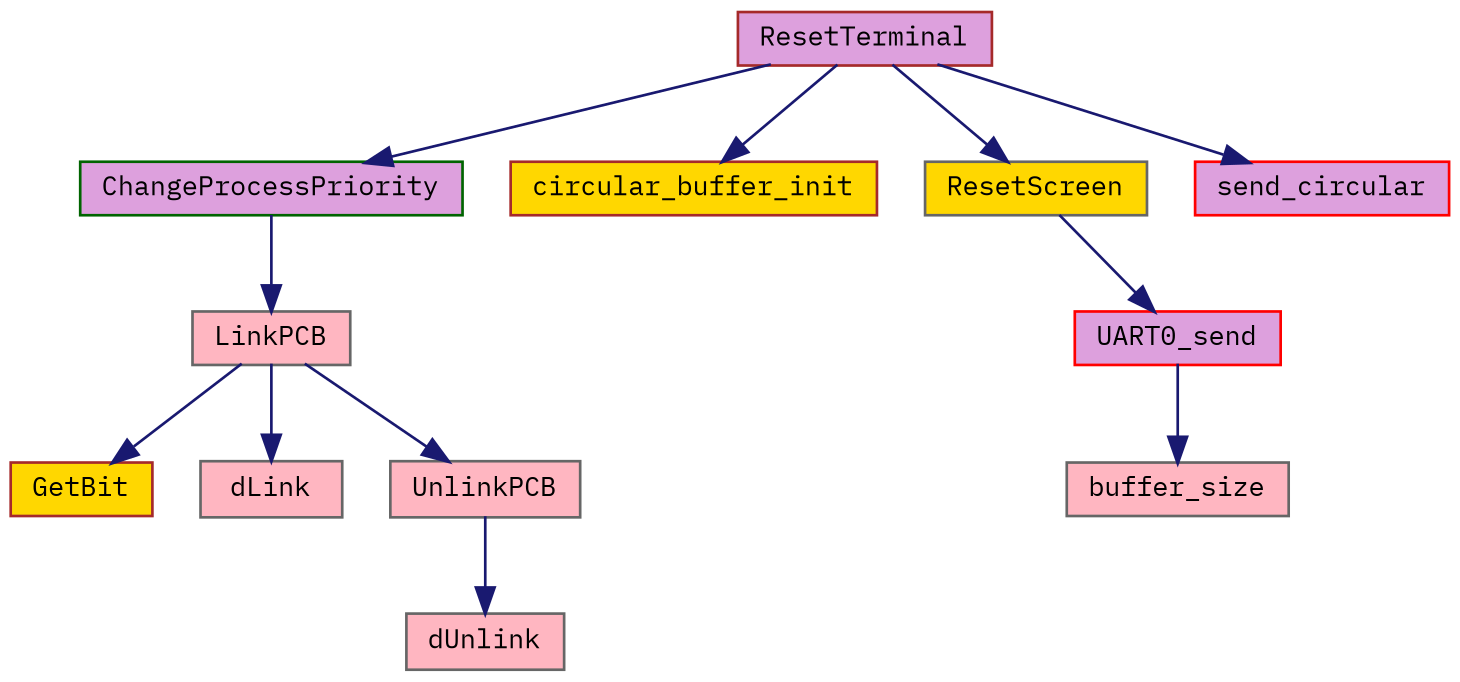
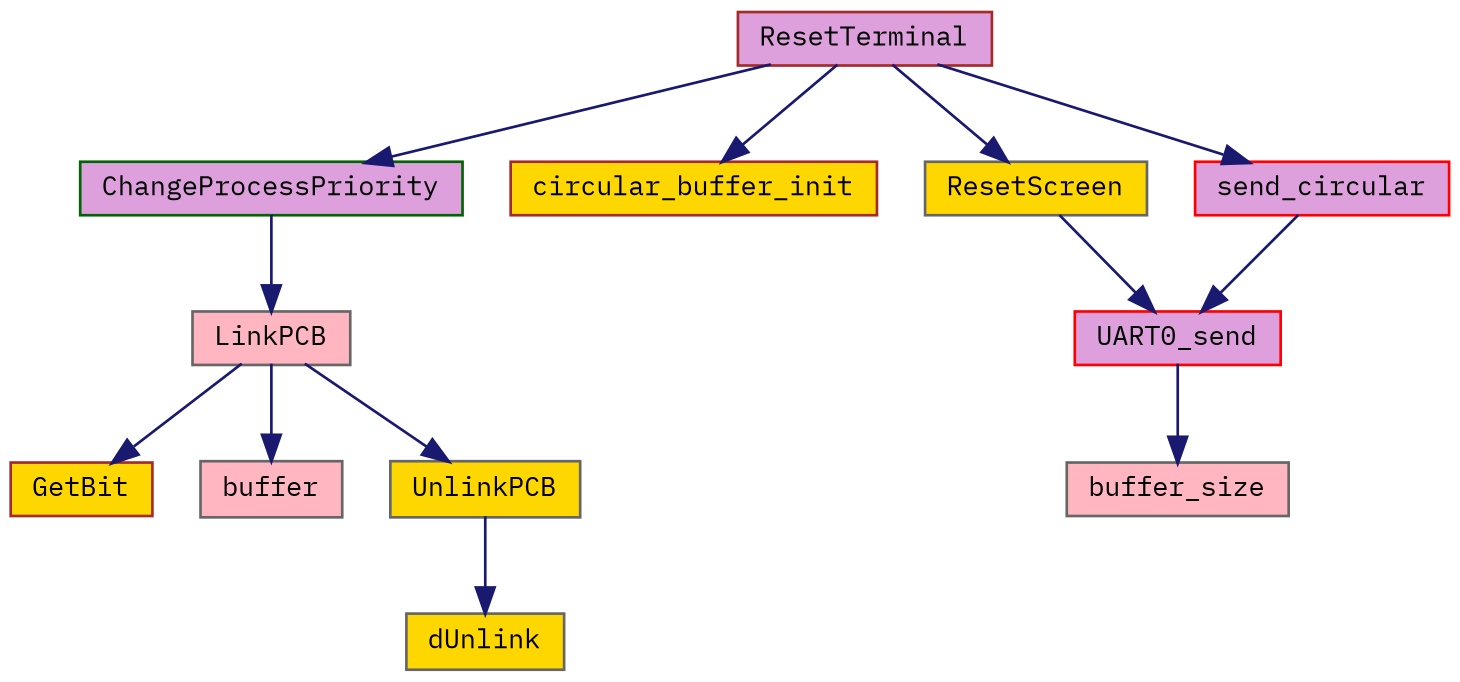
none -> (1259, 254)
(271, 489) -> (271, 489)
(485, 489) -> (485, 489)
(485, 642) -> (485, 642)
